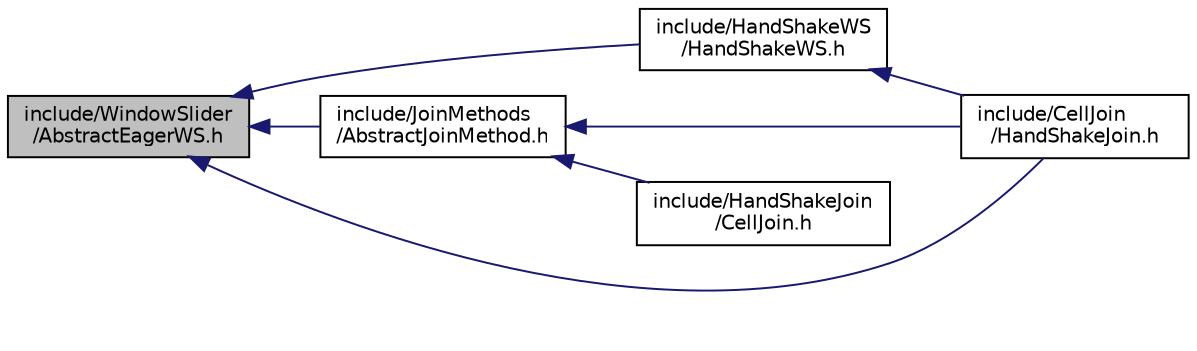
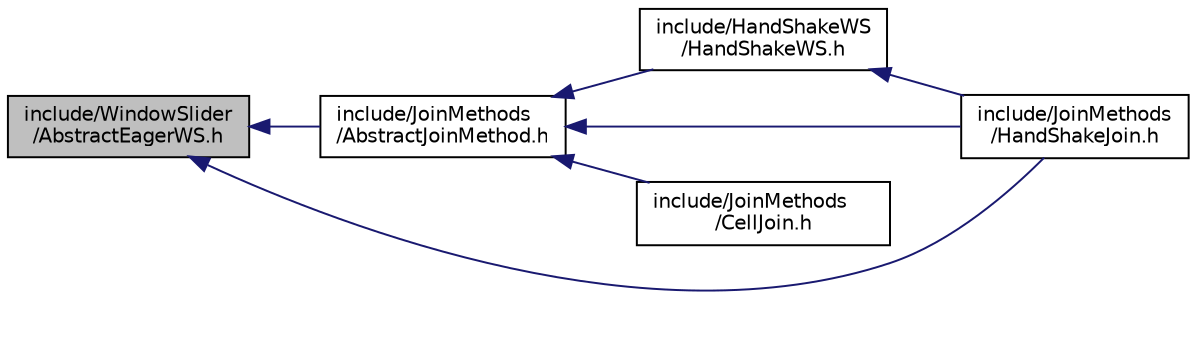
(444, 60) -> (613, 80)
(1075, 127) -> (1075, 127)
(763, 214) -> (763, 214)
